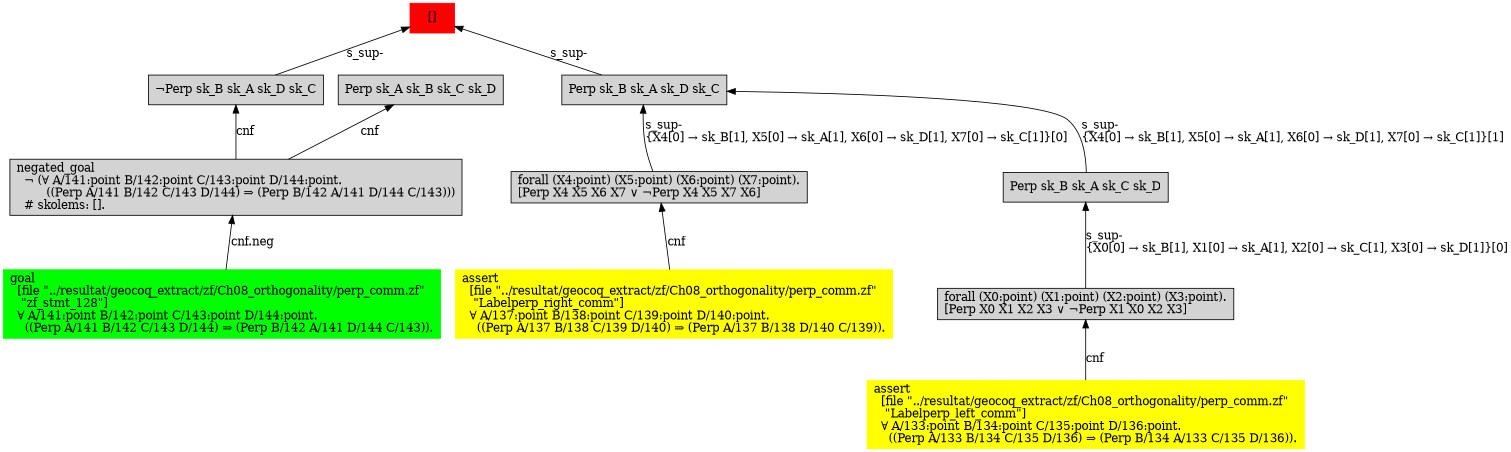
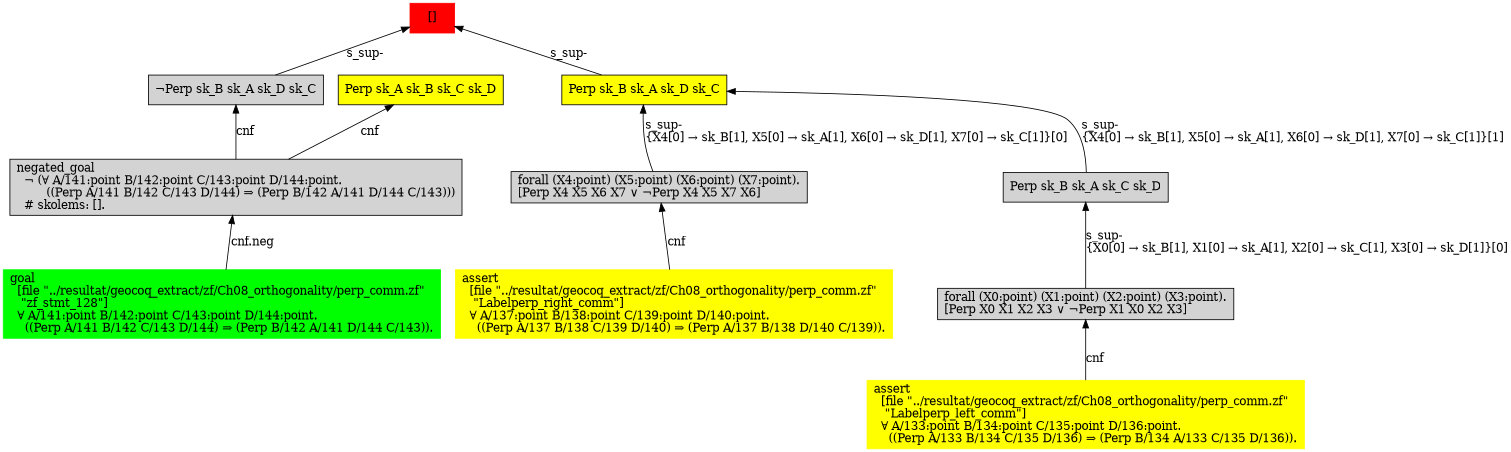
(421, 90) -> (421, 90)
(644, 90) -> (644, 90)
